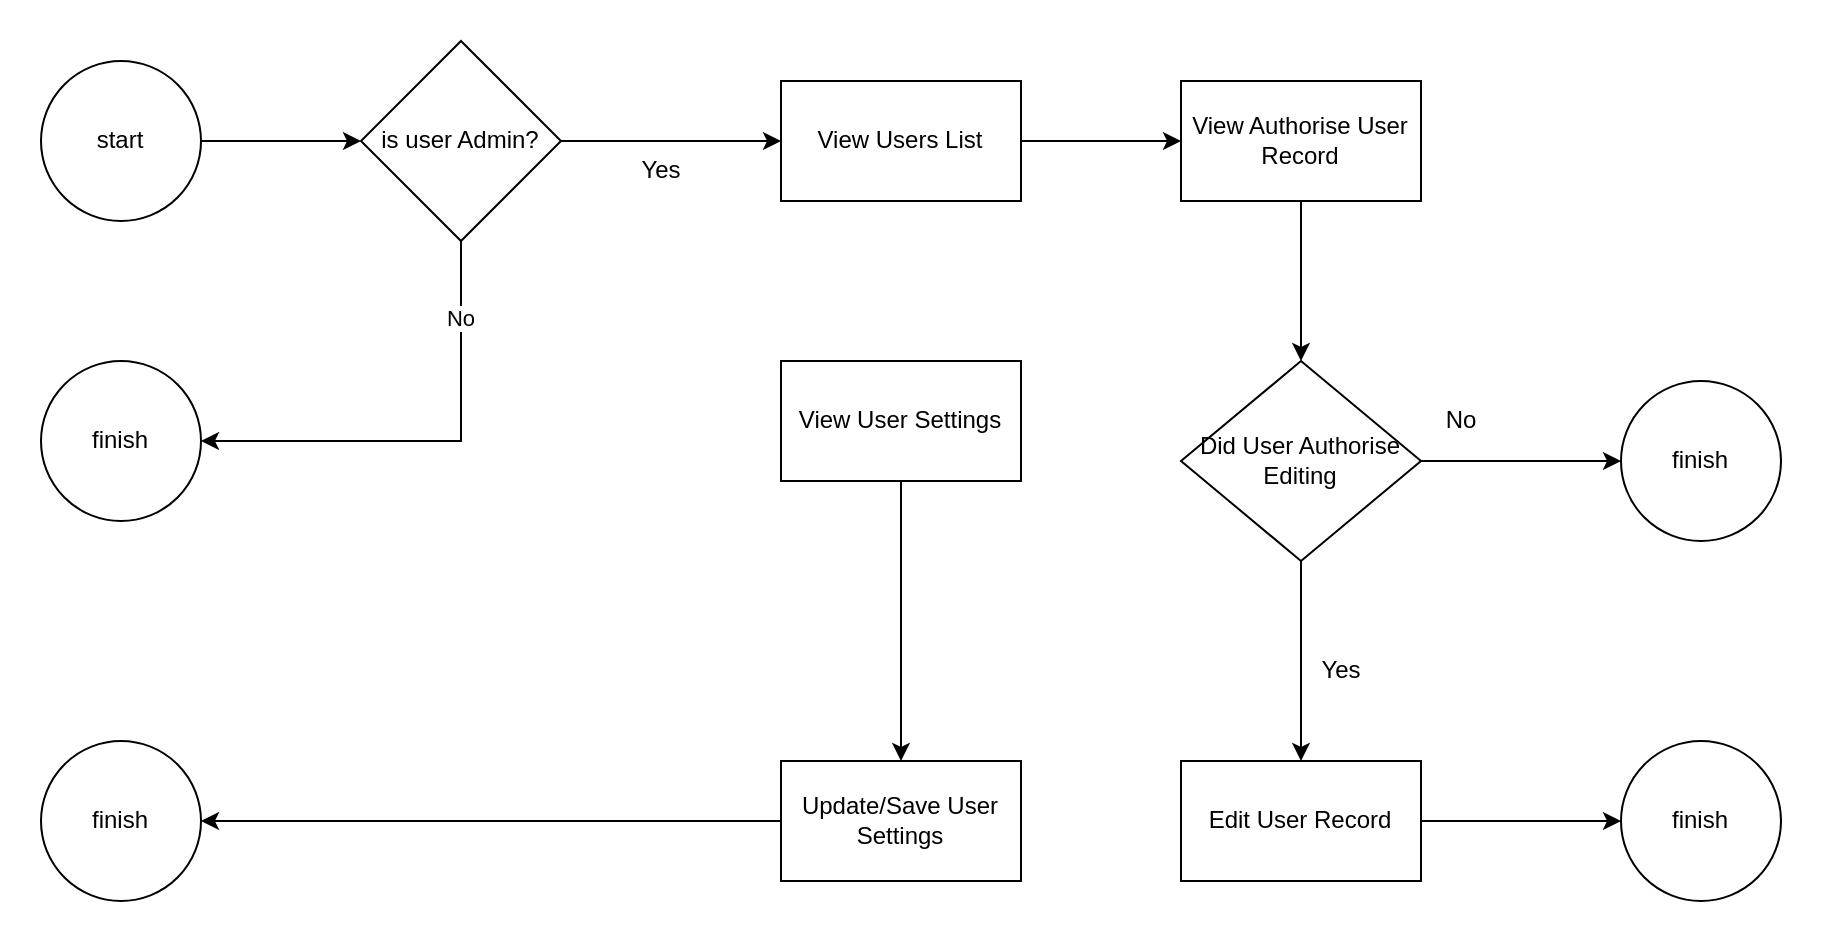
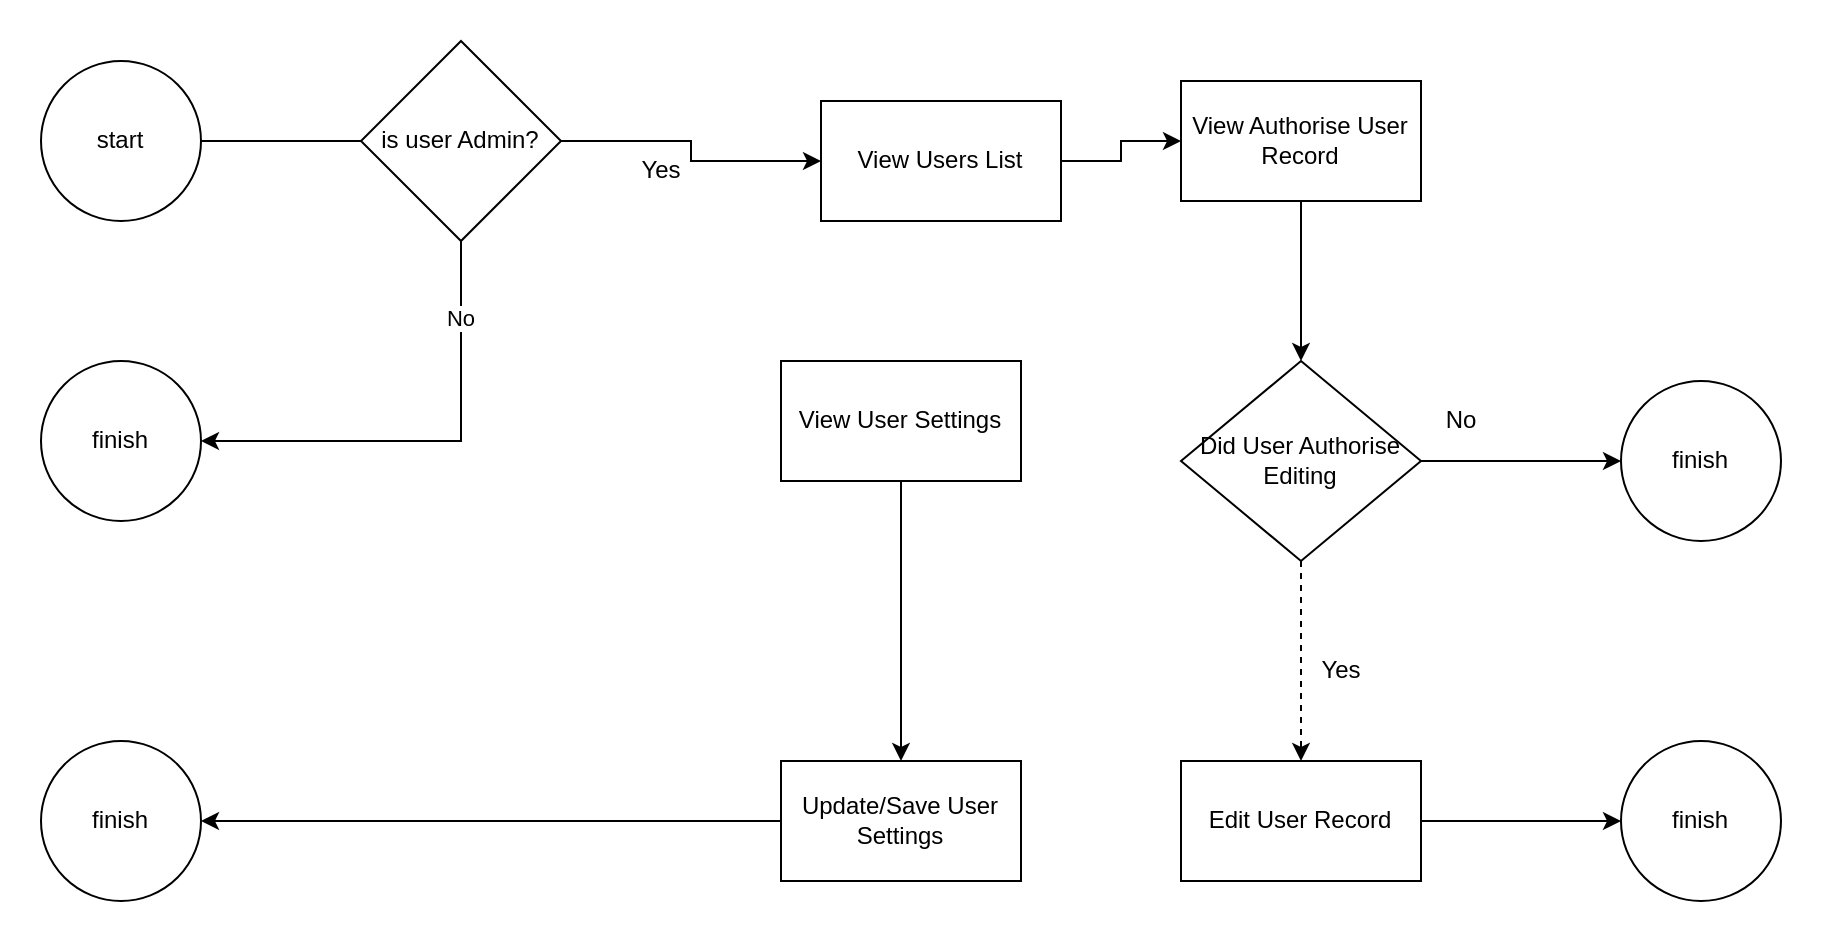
(346, 141) -> (351, 141)
(901, 141) -> (941, 161)
(1301, 653) -> (1301, 653)
